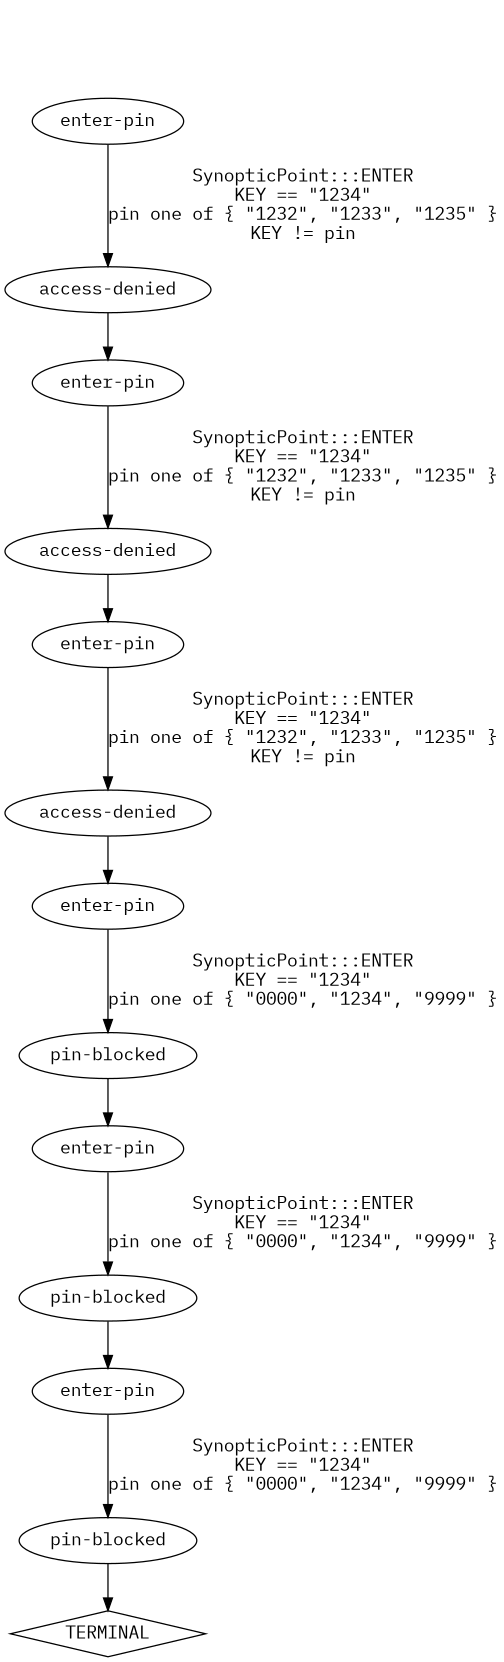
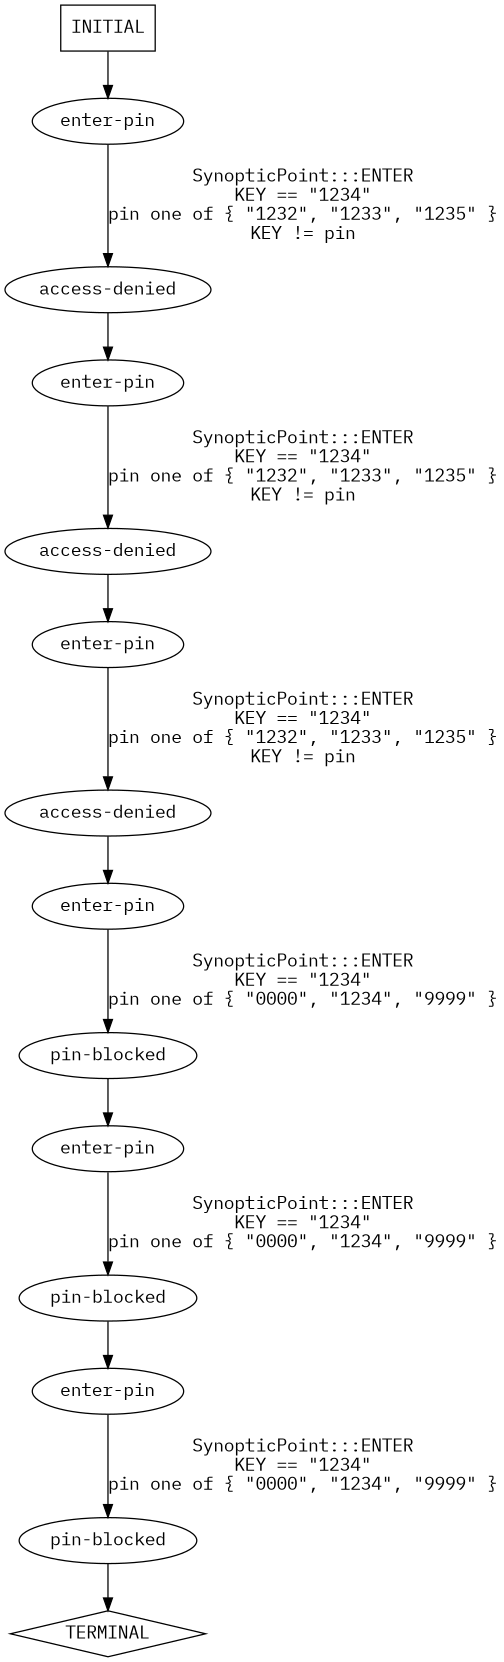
none -> (108, 28)
